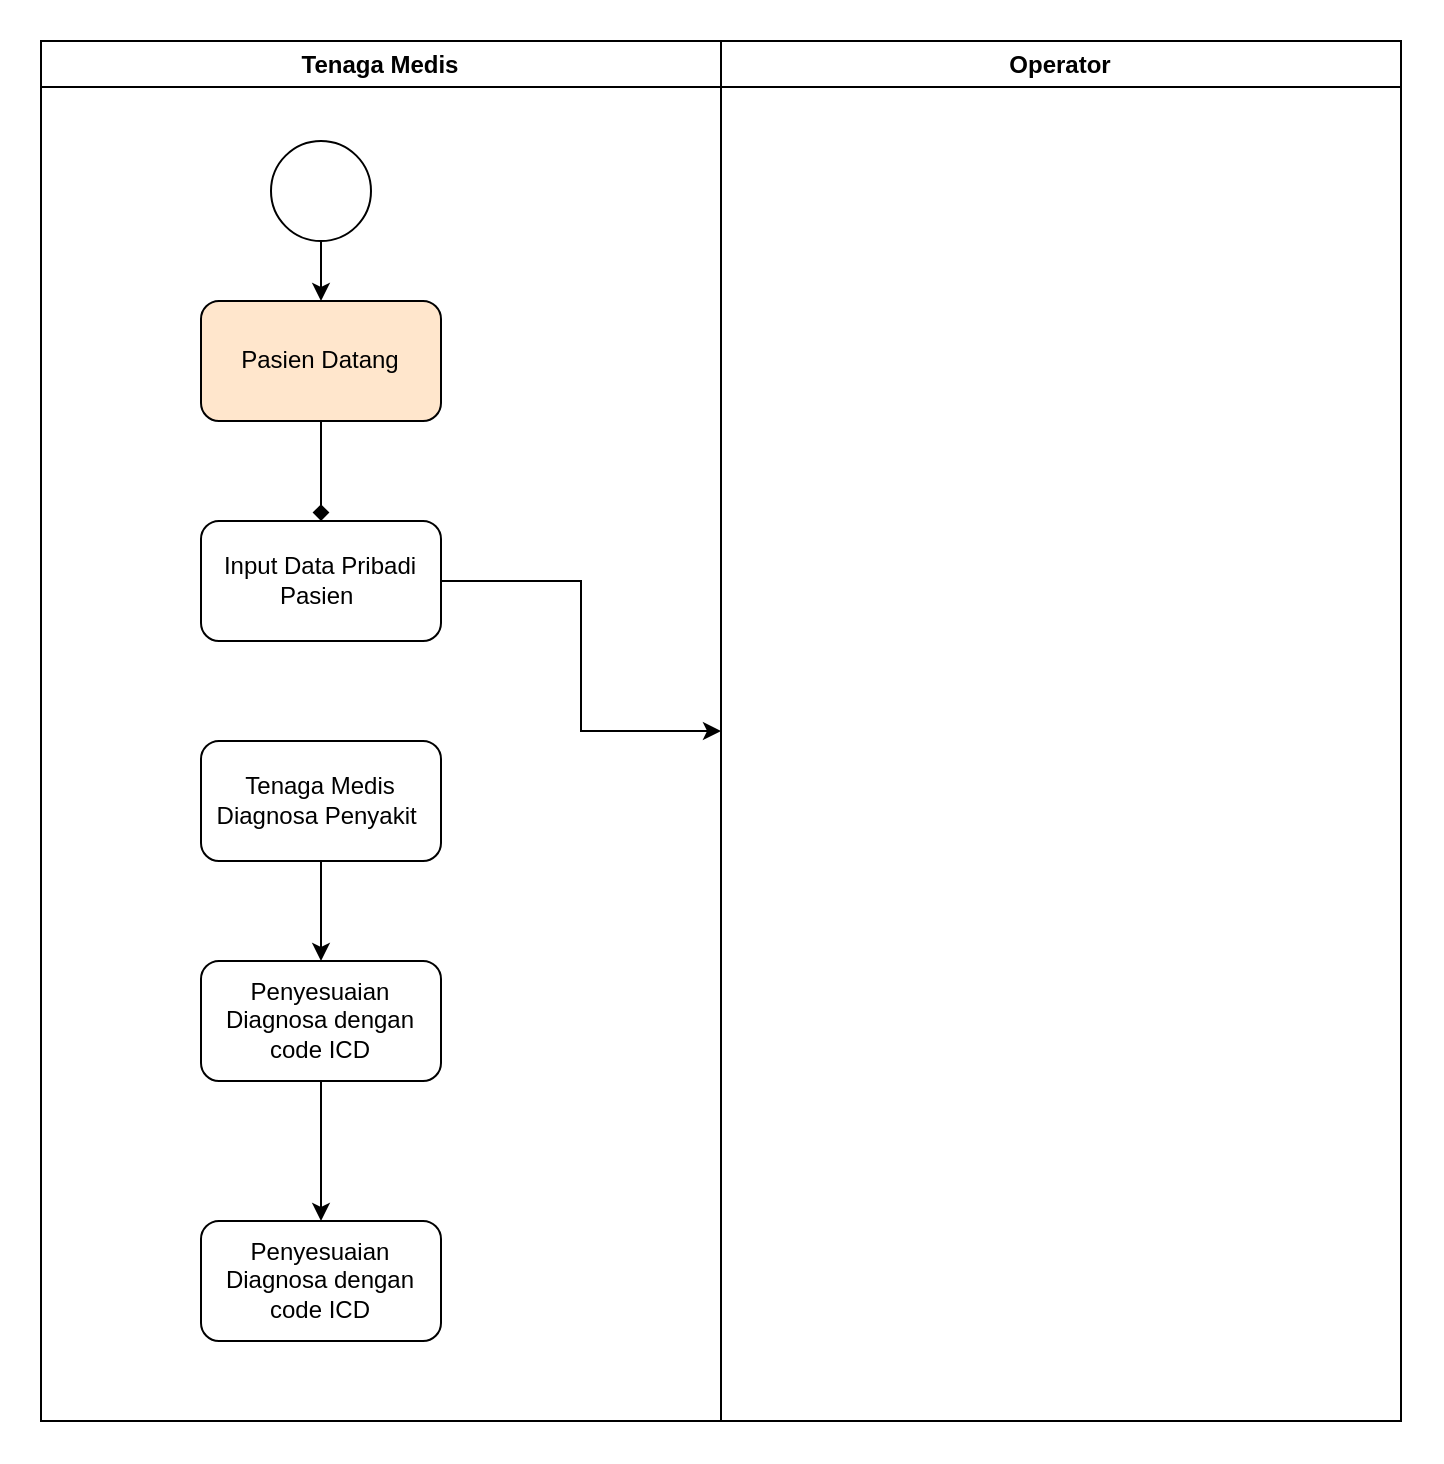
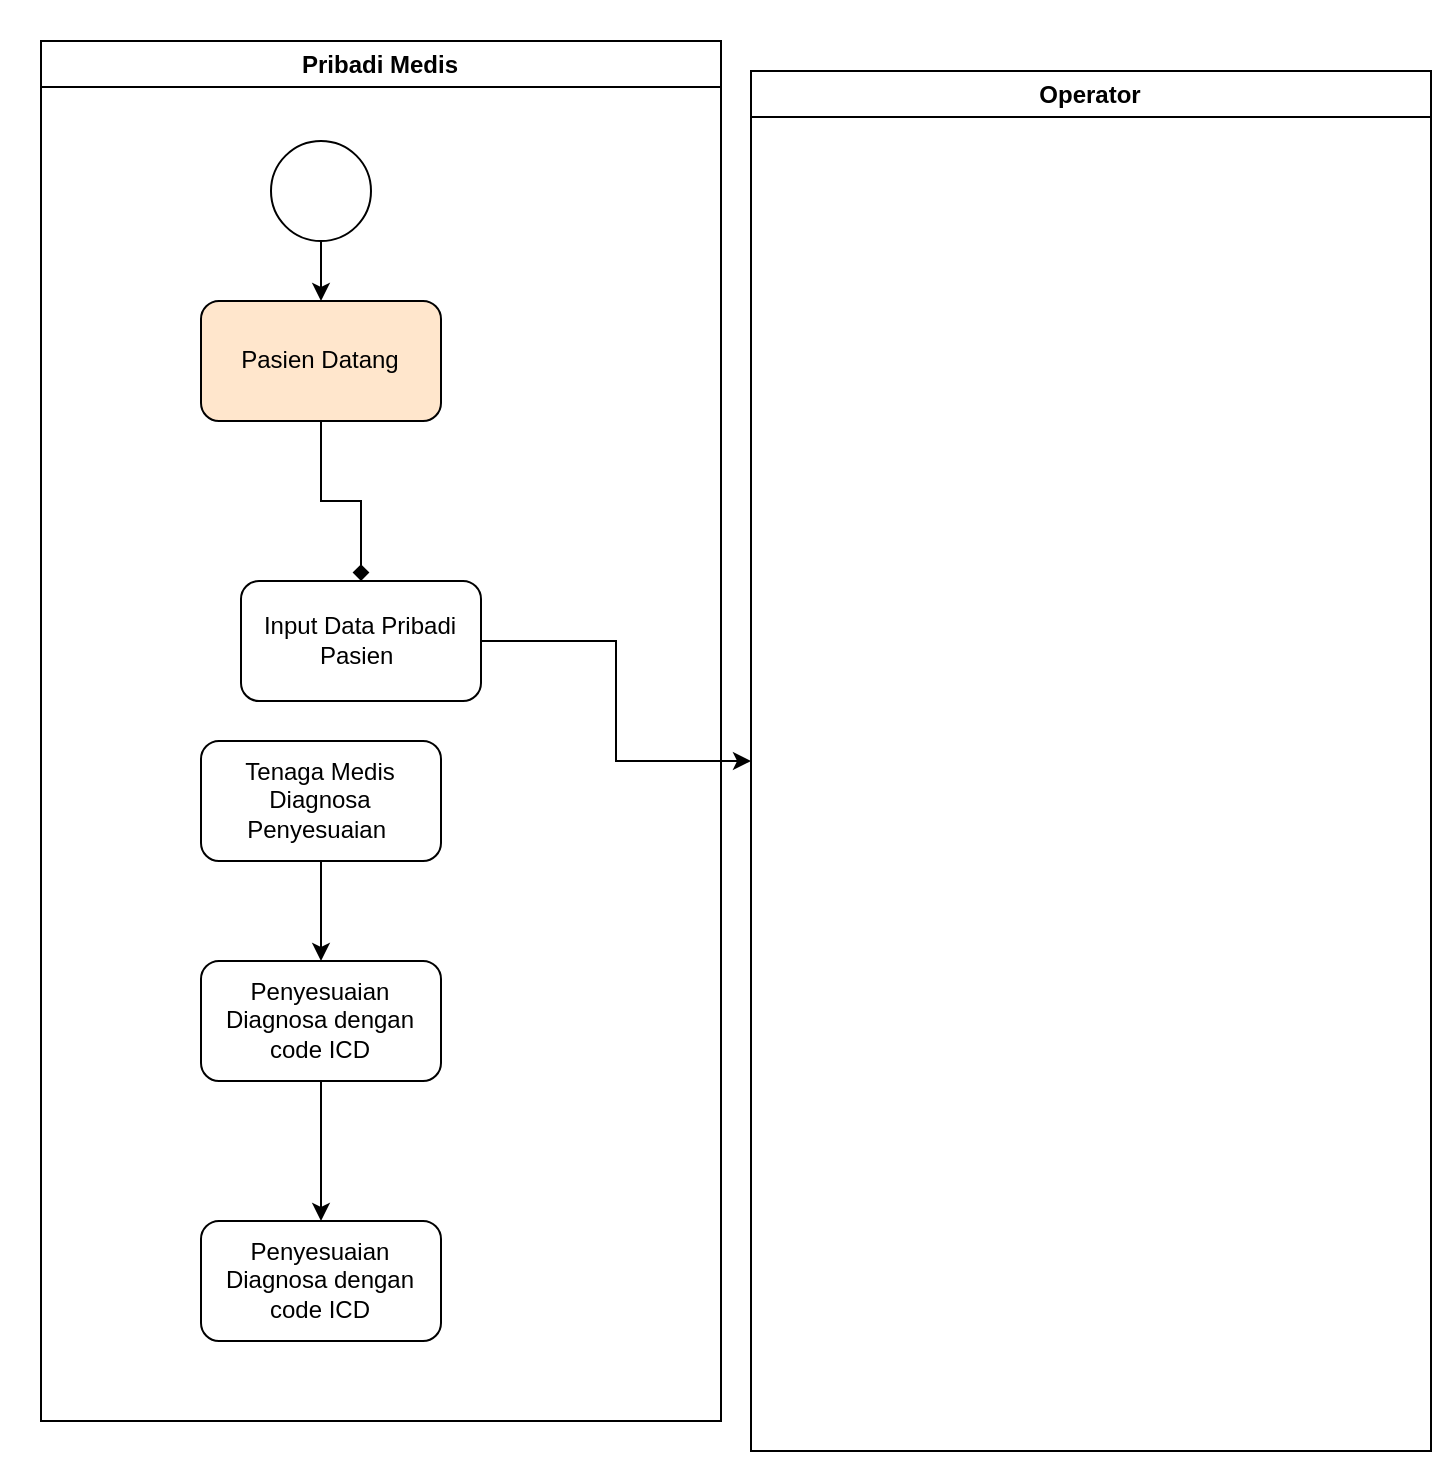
(380, 65) -> (380, 65)
(321, 581) -> (361, 641)
(1061, 731) -> (1091, 761)
(321, 801) -> (321, 801)
